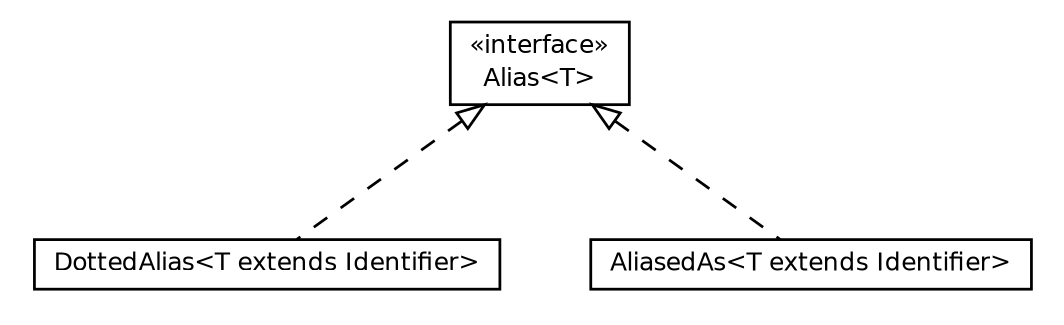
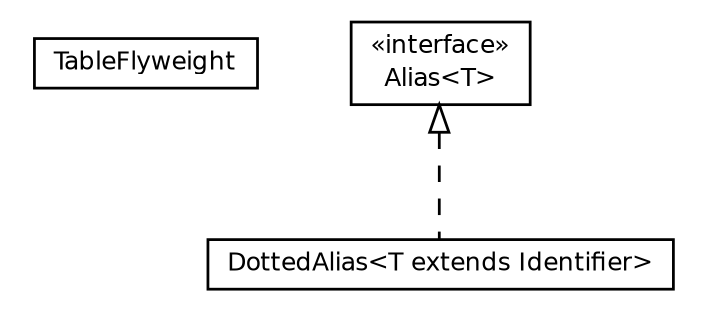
none -> (145, 63)
(811, 264) -> none
